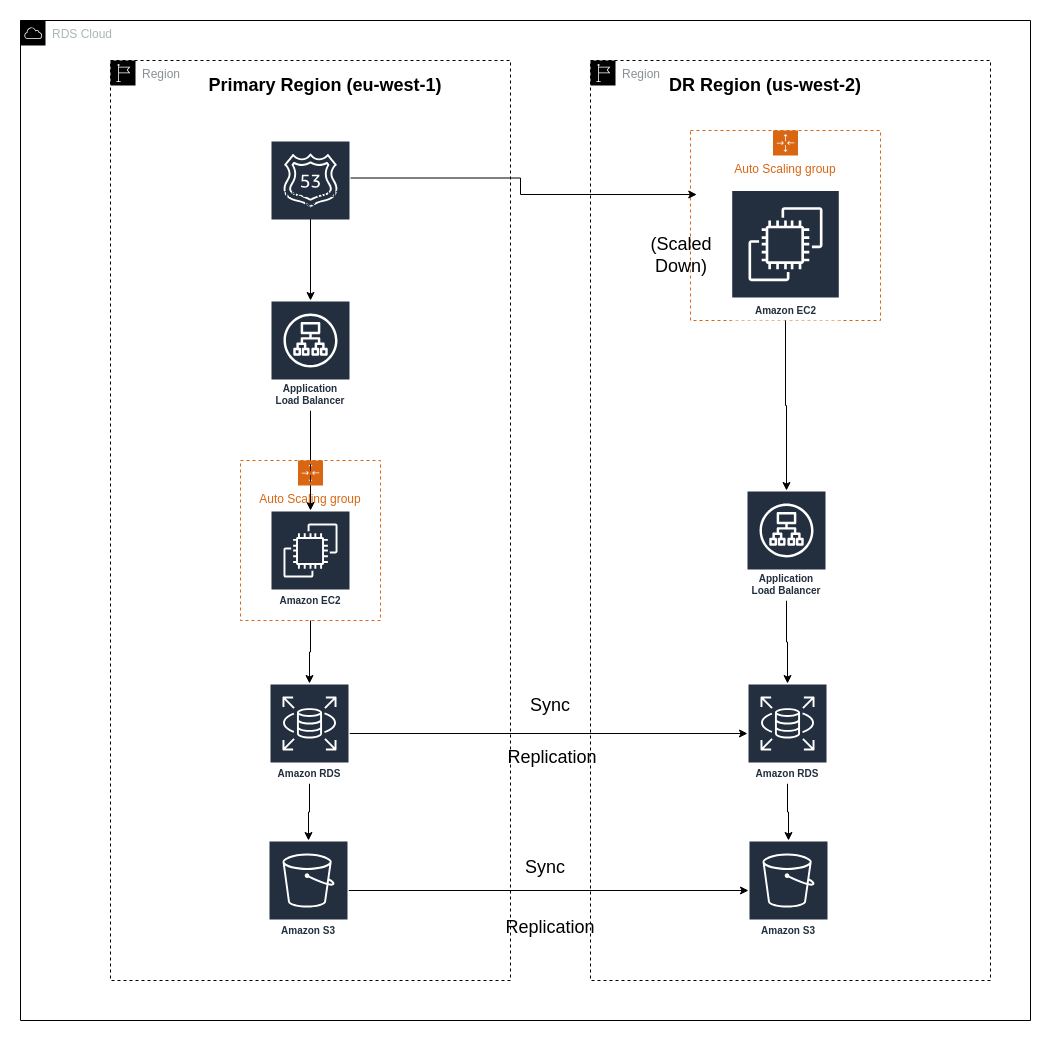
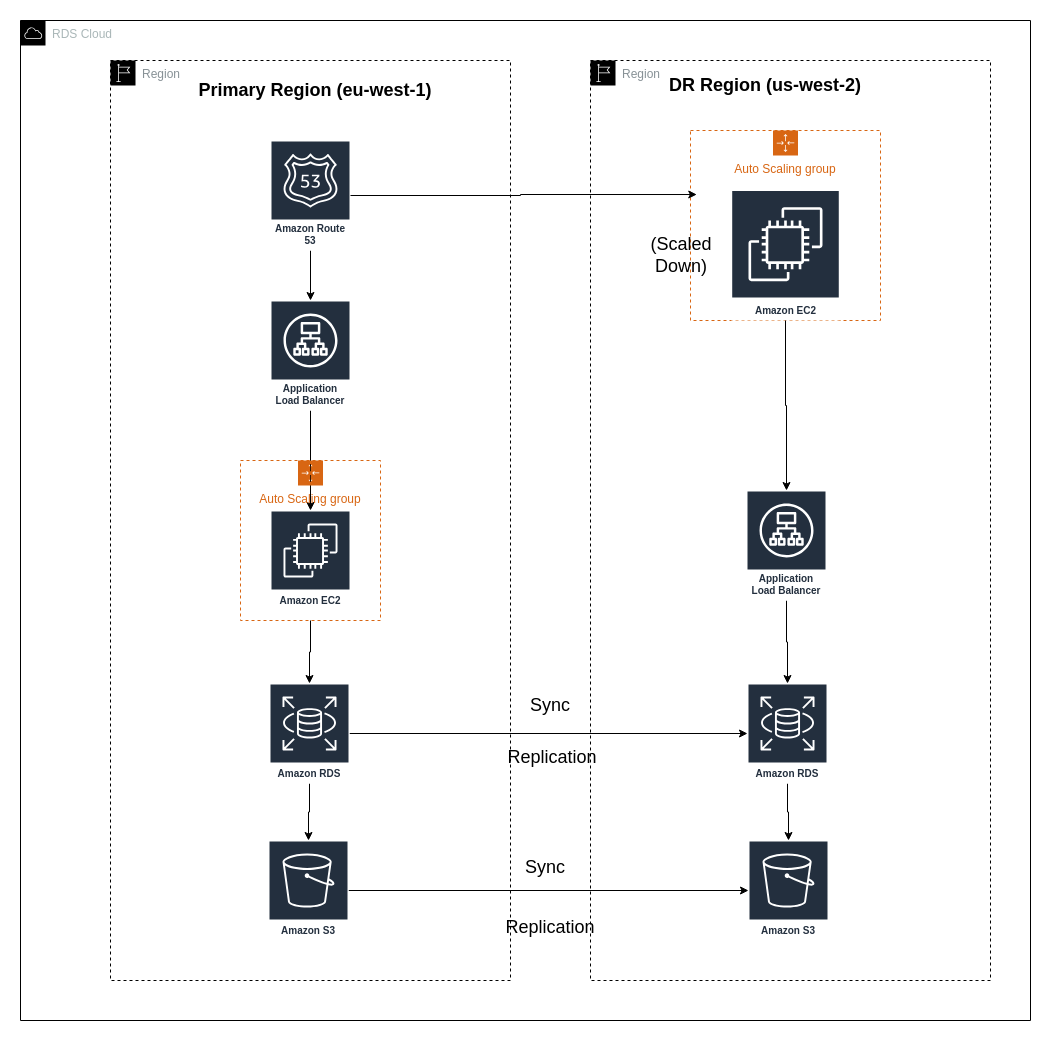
(326, 86) -> (316, 91)
(311, 178) -> (311, 196)
